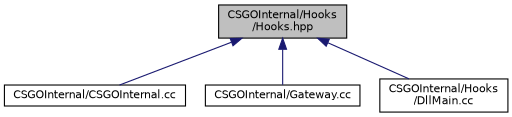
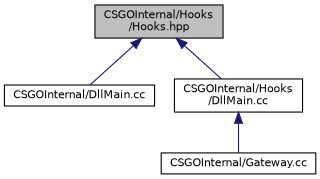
(283, 67) -> (239, 138)
(95, 96) -> (80, 96)
